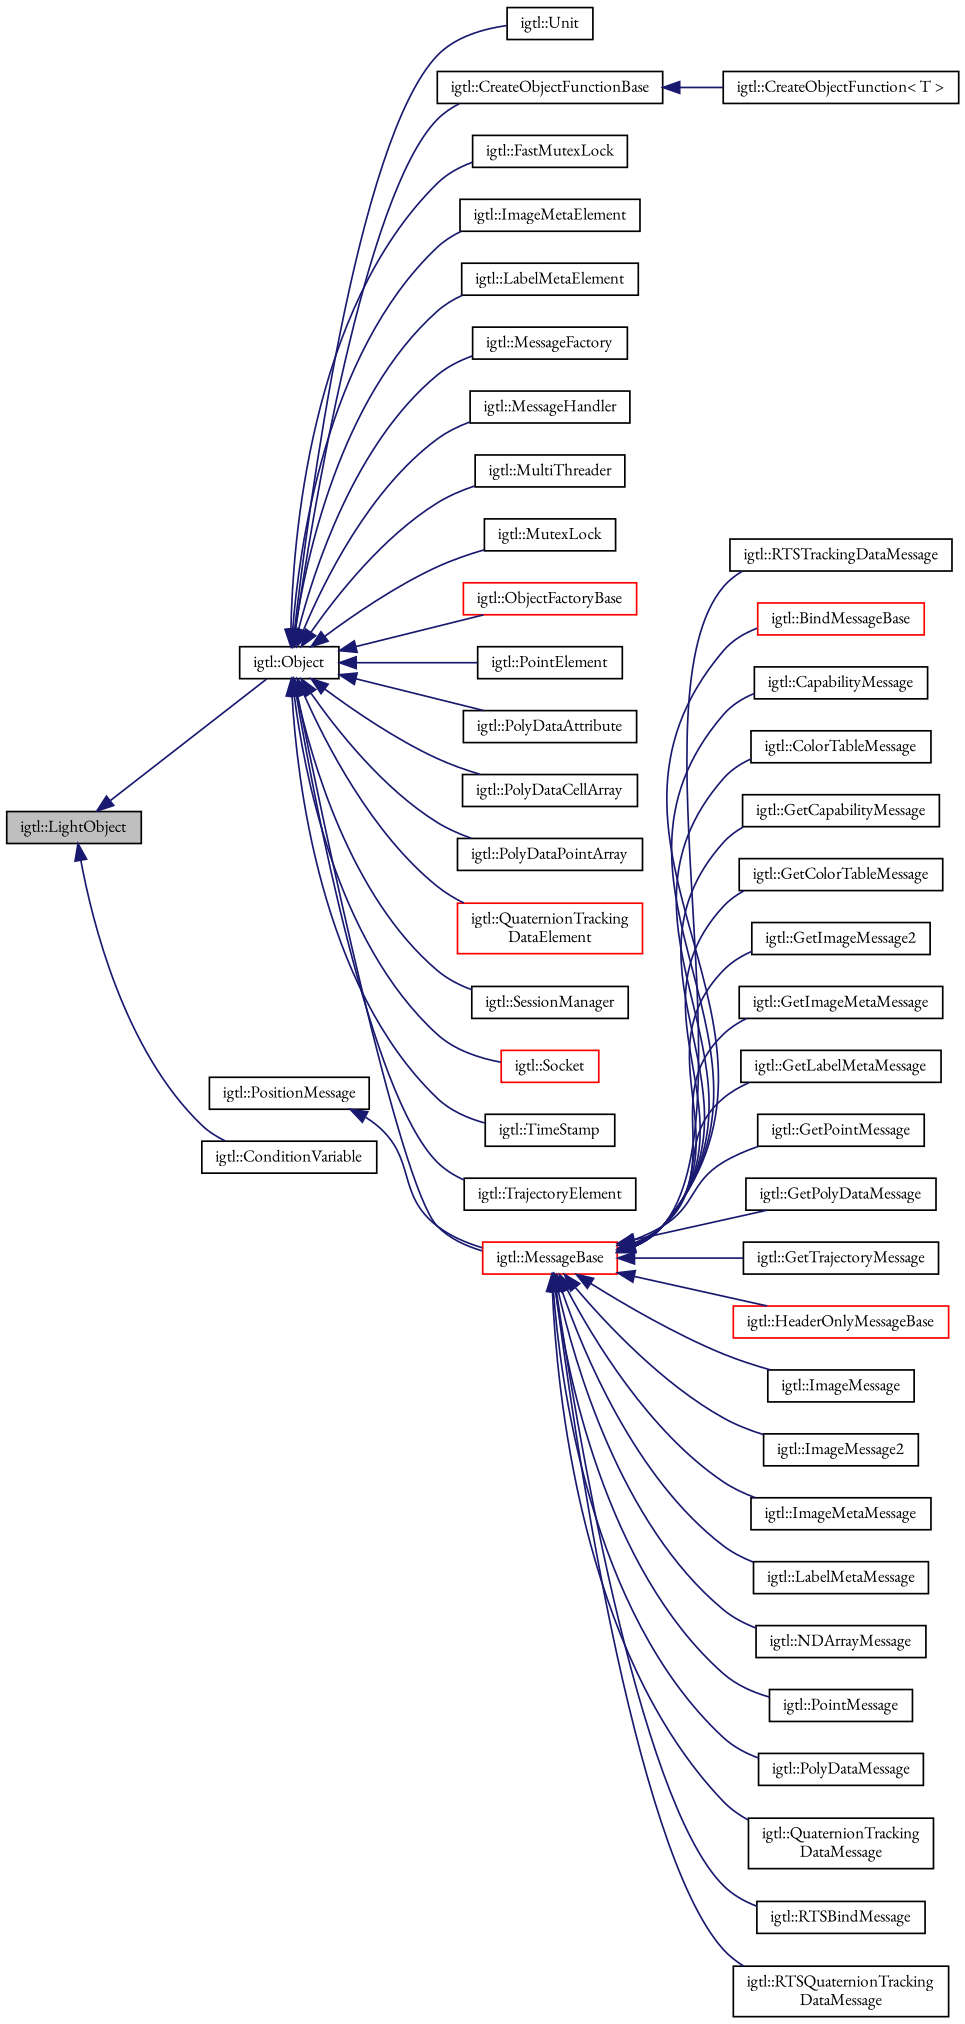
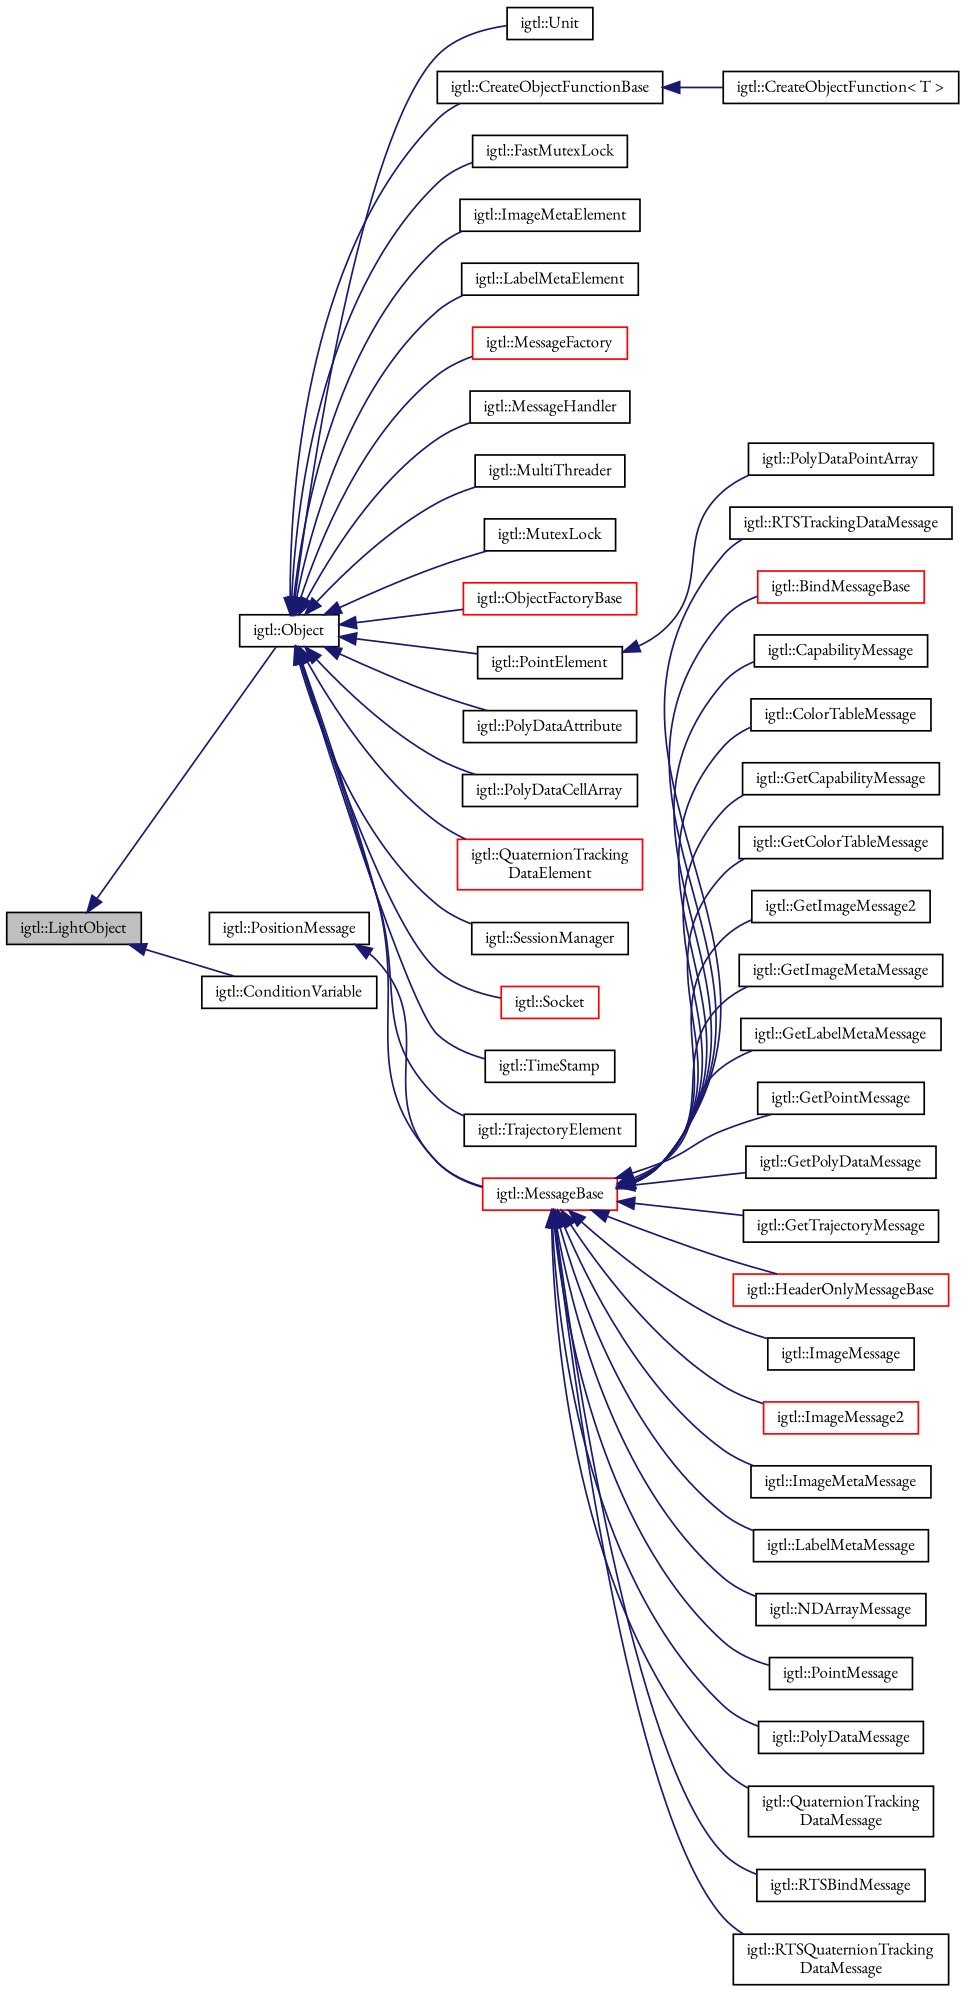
(550, 343) -> (550, 343)
(381, 777) -> (693, 560)
(841, 1450) -> (841, 1418)
